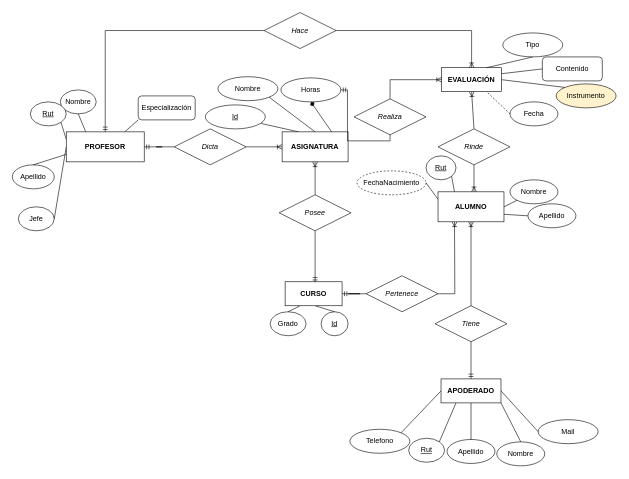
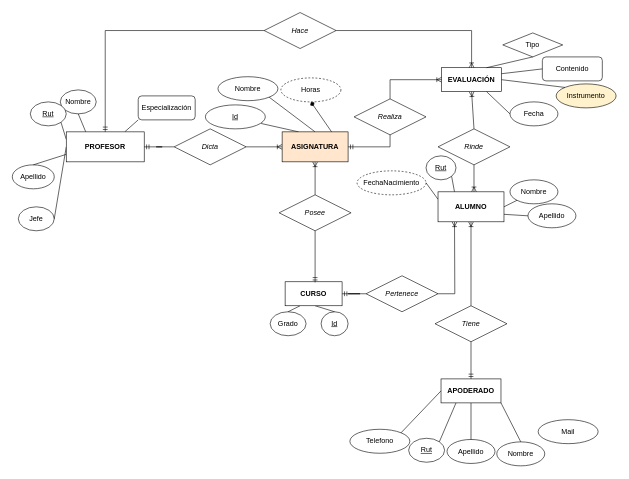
(533, 45) -> (533, 45)
(311, 90) -> (311, 90)
(499, 103) -> (499, 103)
(348, 135) -> (374, 147)
(315, 147) -> (315, 147)
(520, 411) -> none
